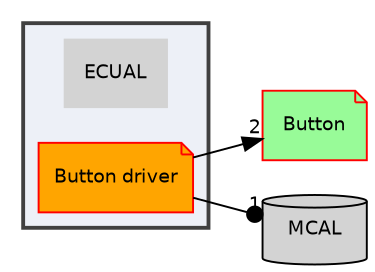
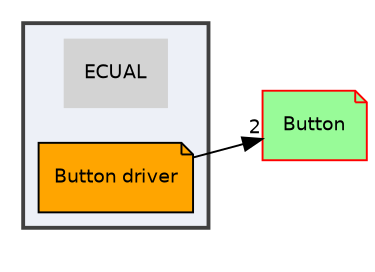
(116, 178) -> (116, 178)
(315, 230) -> none
